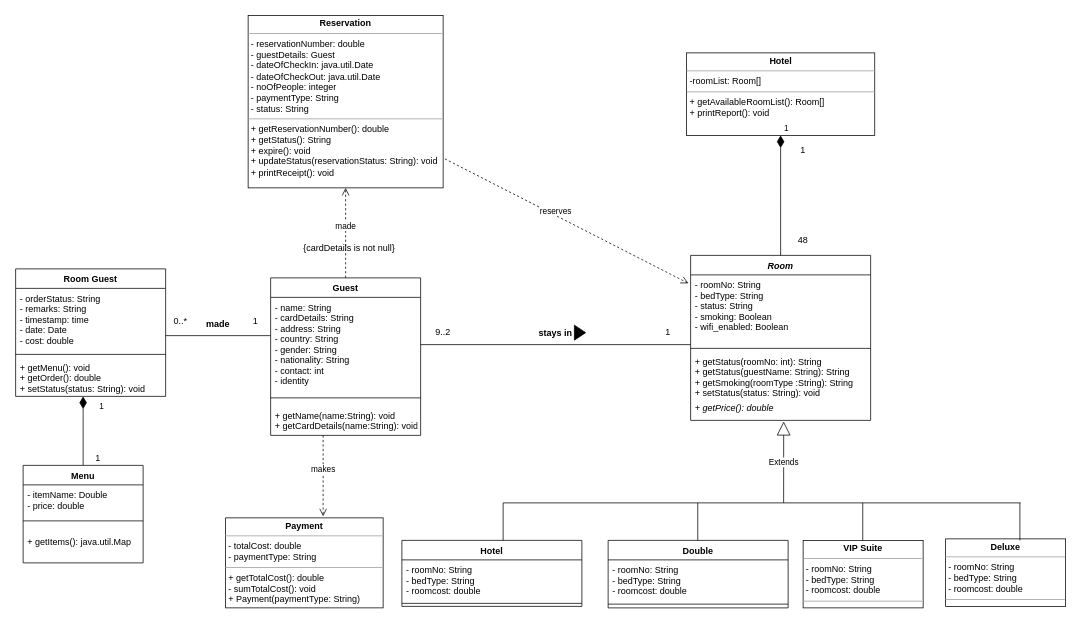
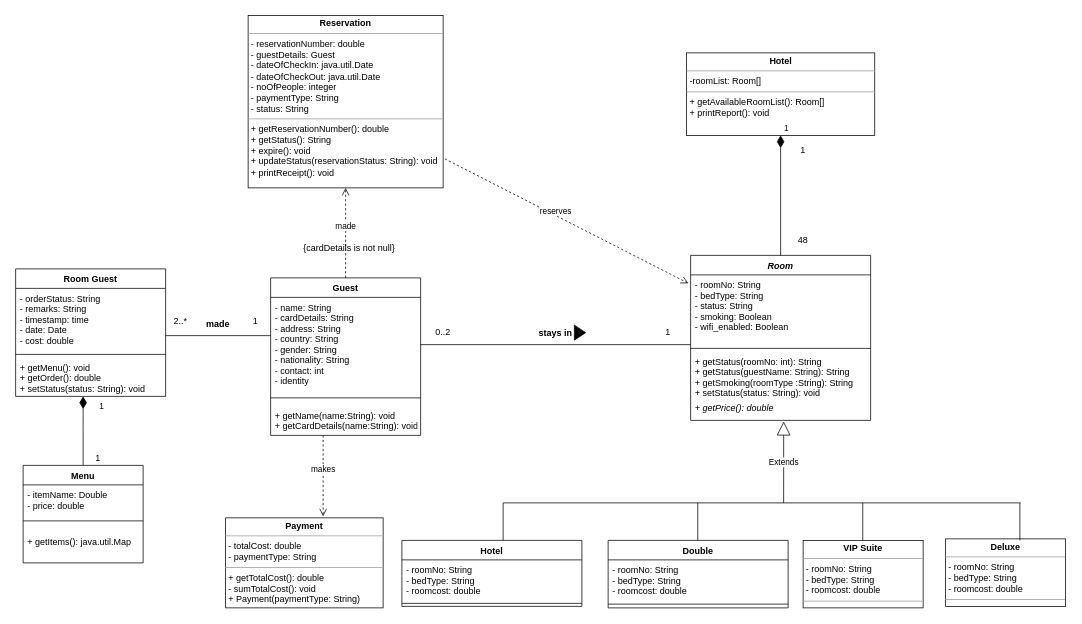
(180, 321) -> (180, 321)
(443, 333) -> (443, 333)
